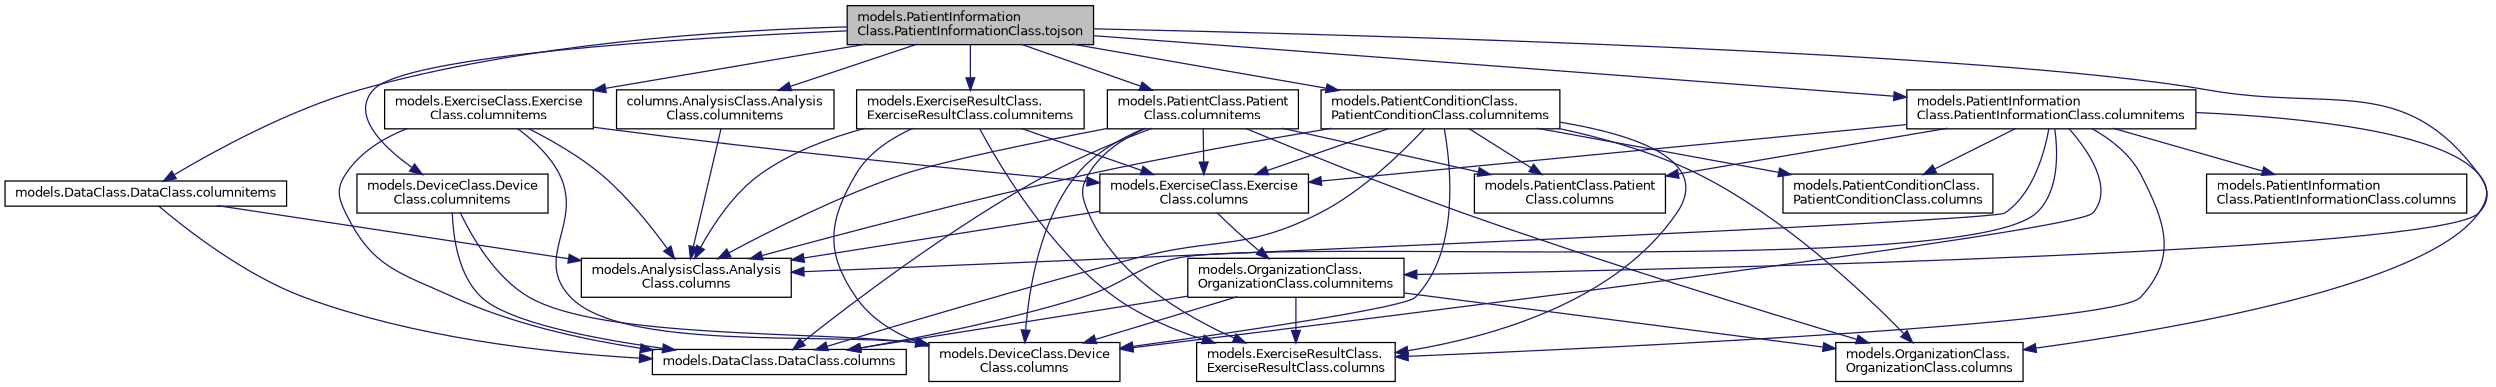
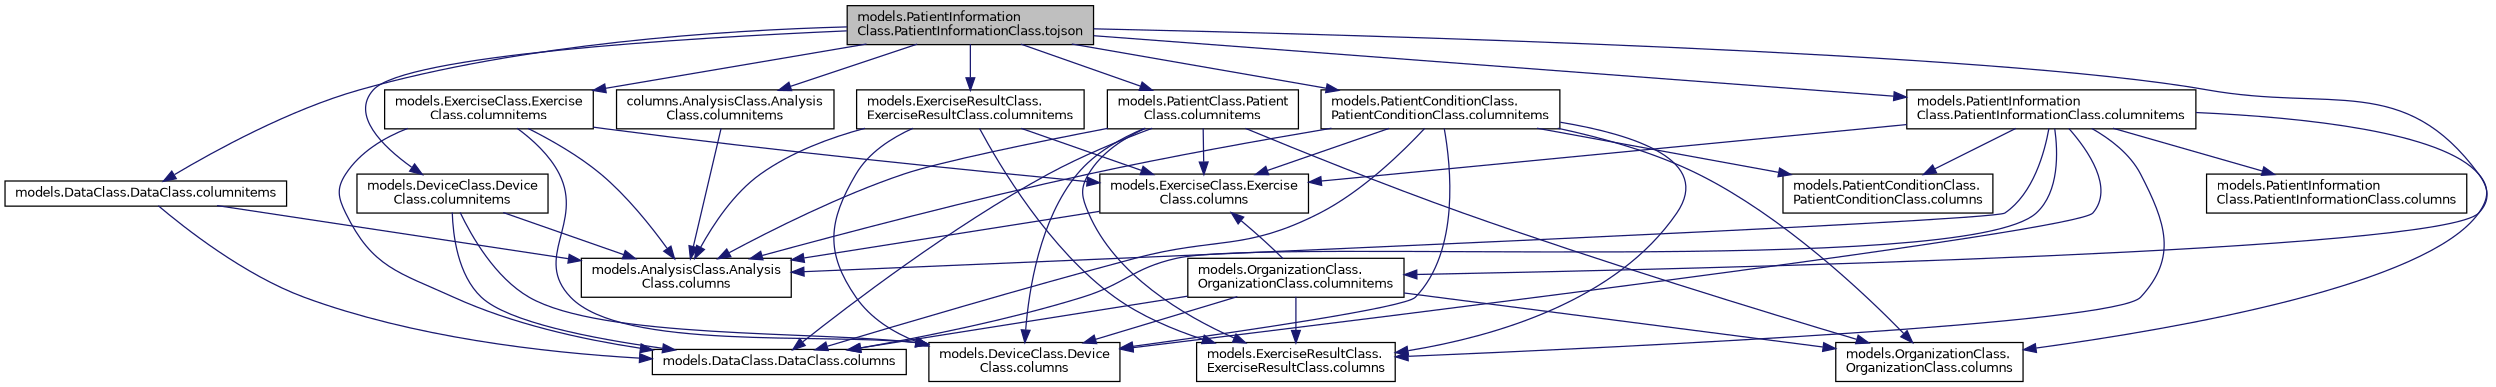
(1570, 194) -> none
(1238, 232) -> (1267, 243)
none -> (570, 236)
